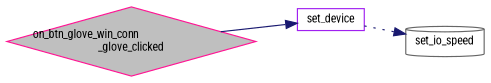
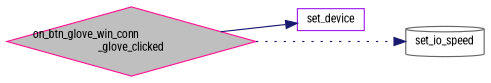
(379, 29) -> (325, 42)
